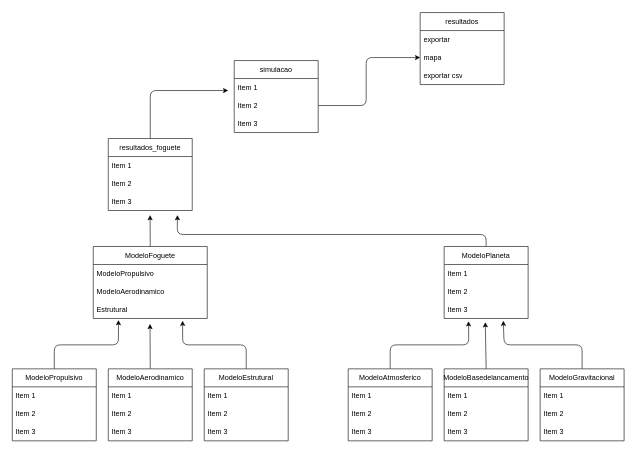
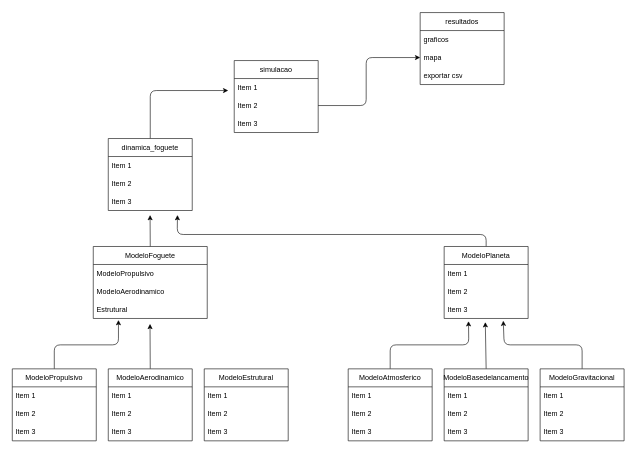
(440, 39) -> (439, 39)
(150, 147) -> (150, 147)
(183, 337) -> none
